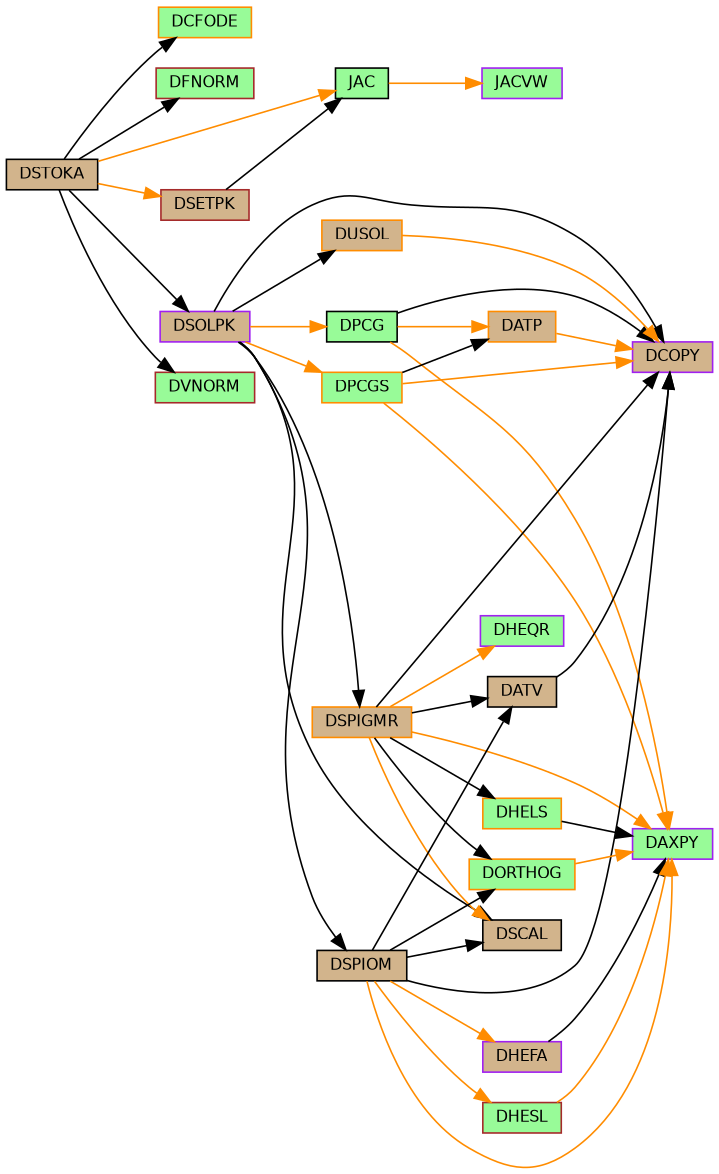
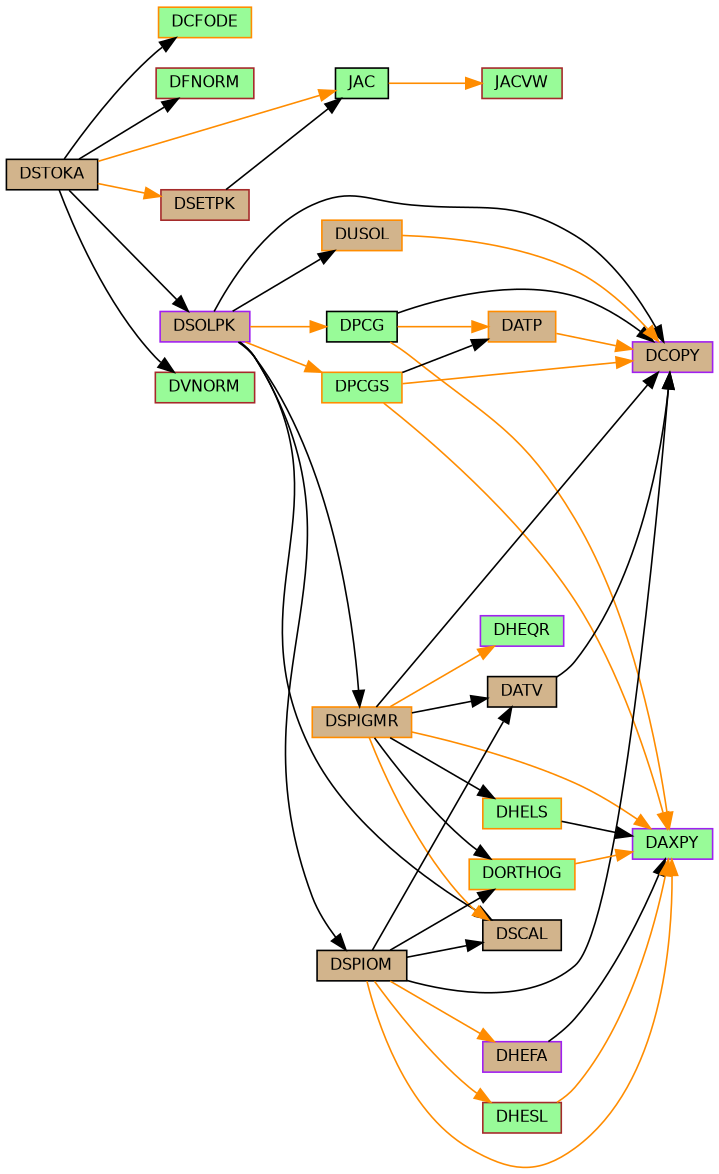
(522, 83) -> (522, 83)
